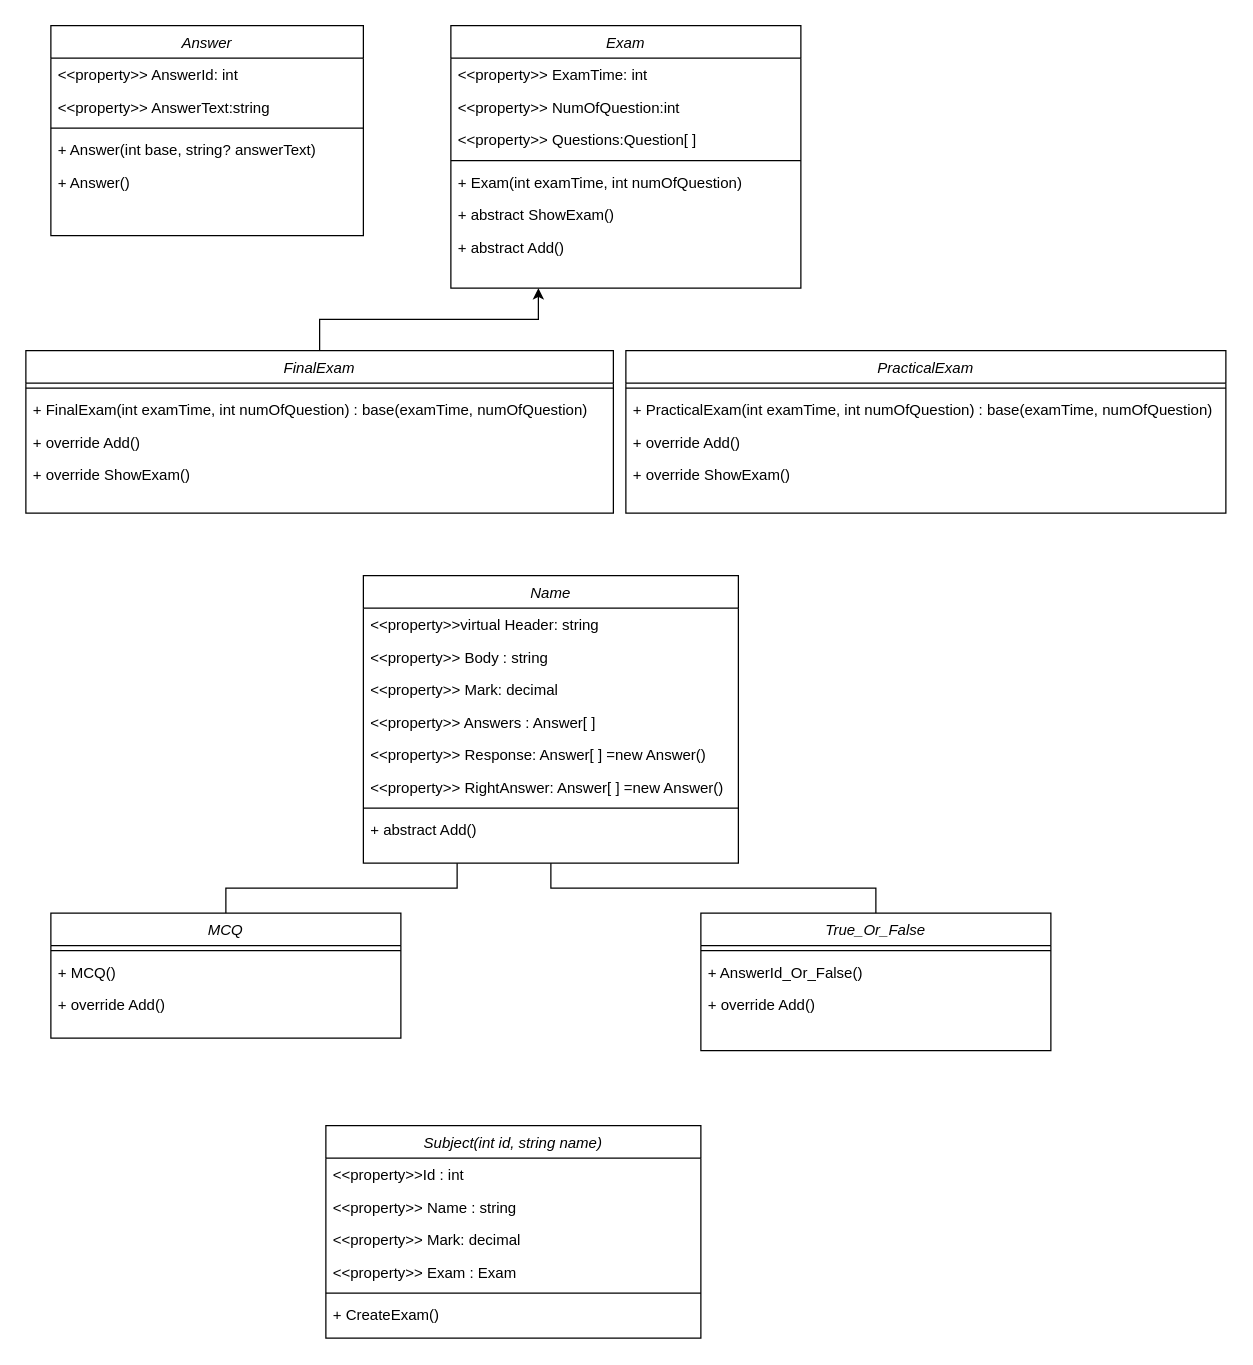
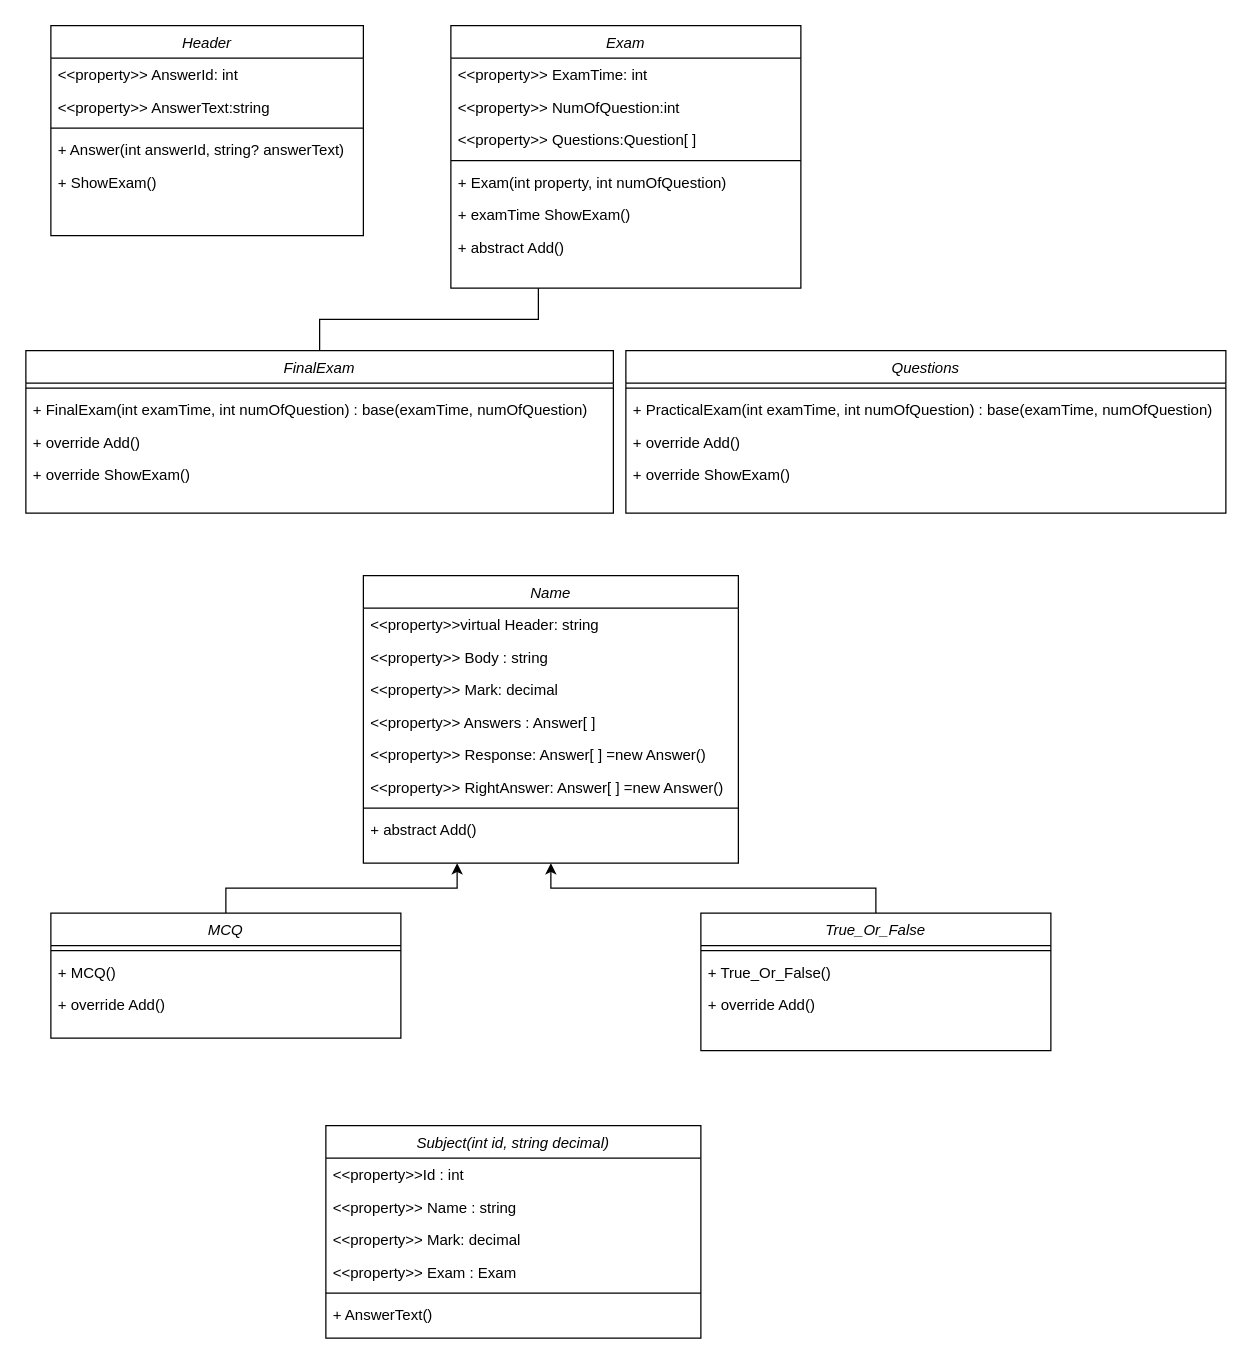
(206, 43) -> (206, 43)
(203, 150) -> (220, 150)
(98, 183) -> (106, 183)
(604, 183) -> (606, 183)
(542, 215) -> (540, 215)
(538, 298) -> (538, 295)
(925, 368) -> (925, 368)
(457, 870) -> (457, 873)
(551, 870) -> (551, 873)
(792, 973) -> (775, 973)
(513, 1143) -> (513, 1143)
(389, 1315) -> (389, 1315)
